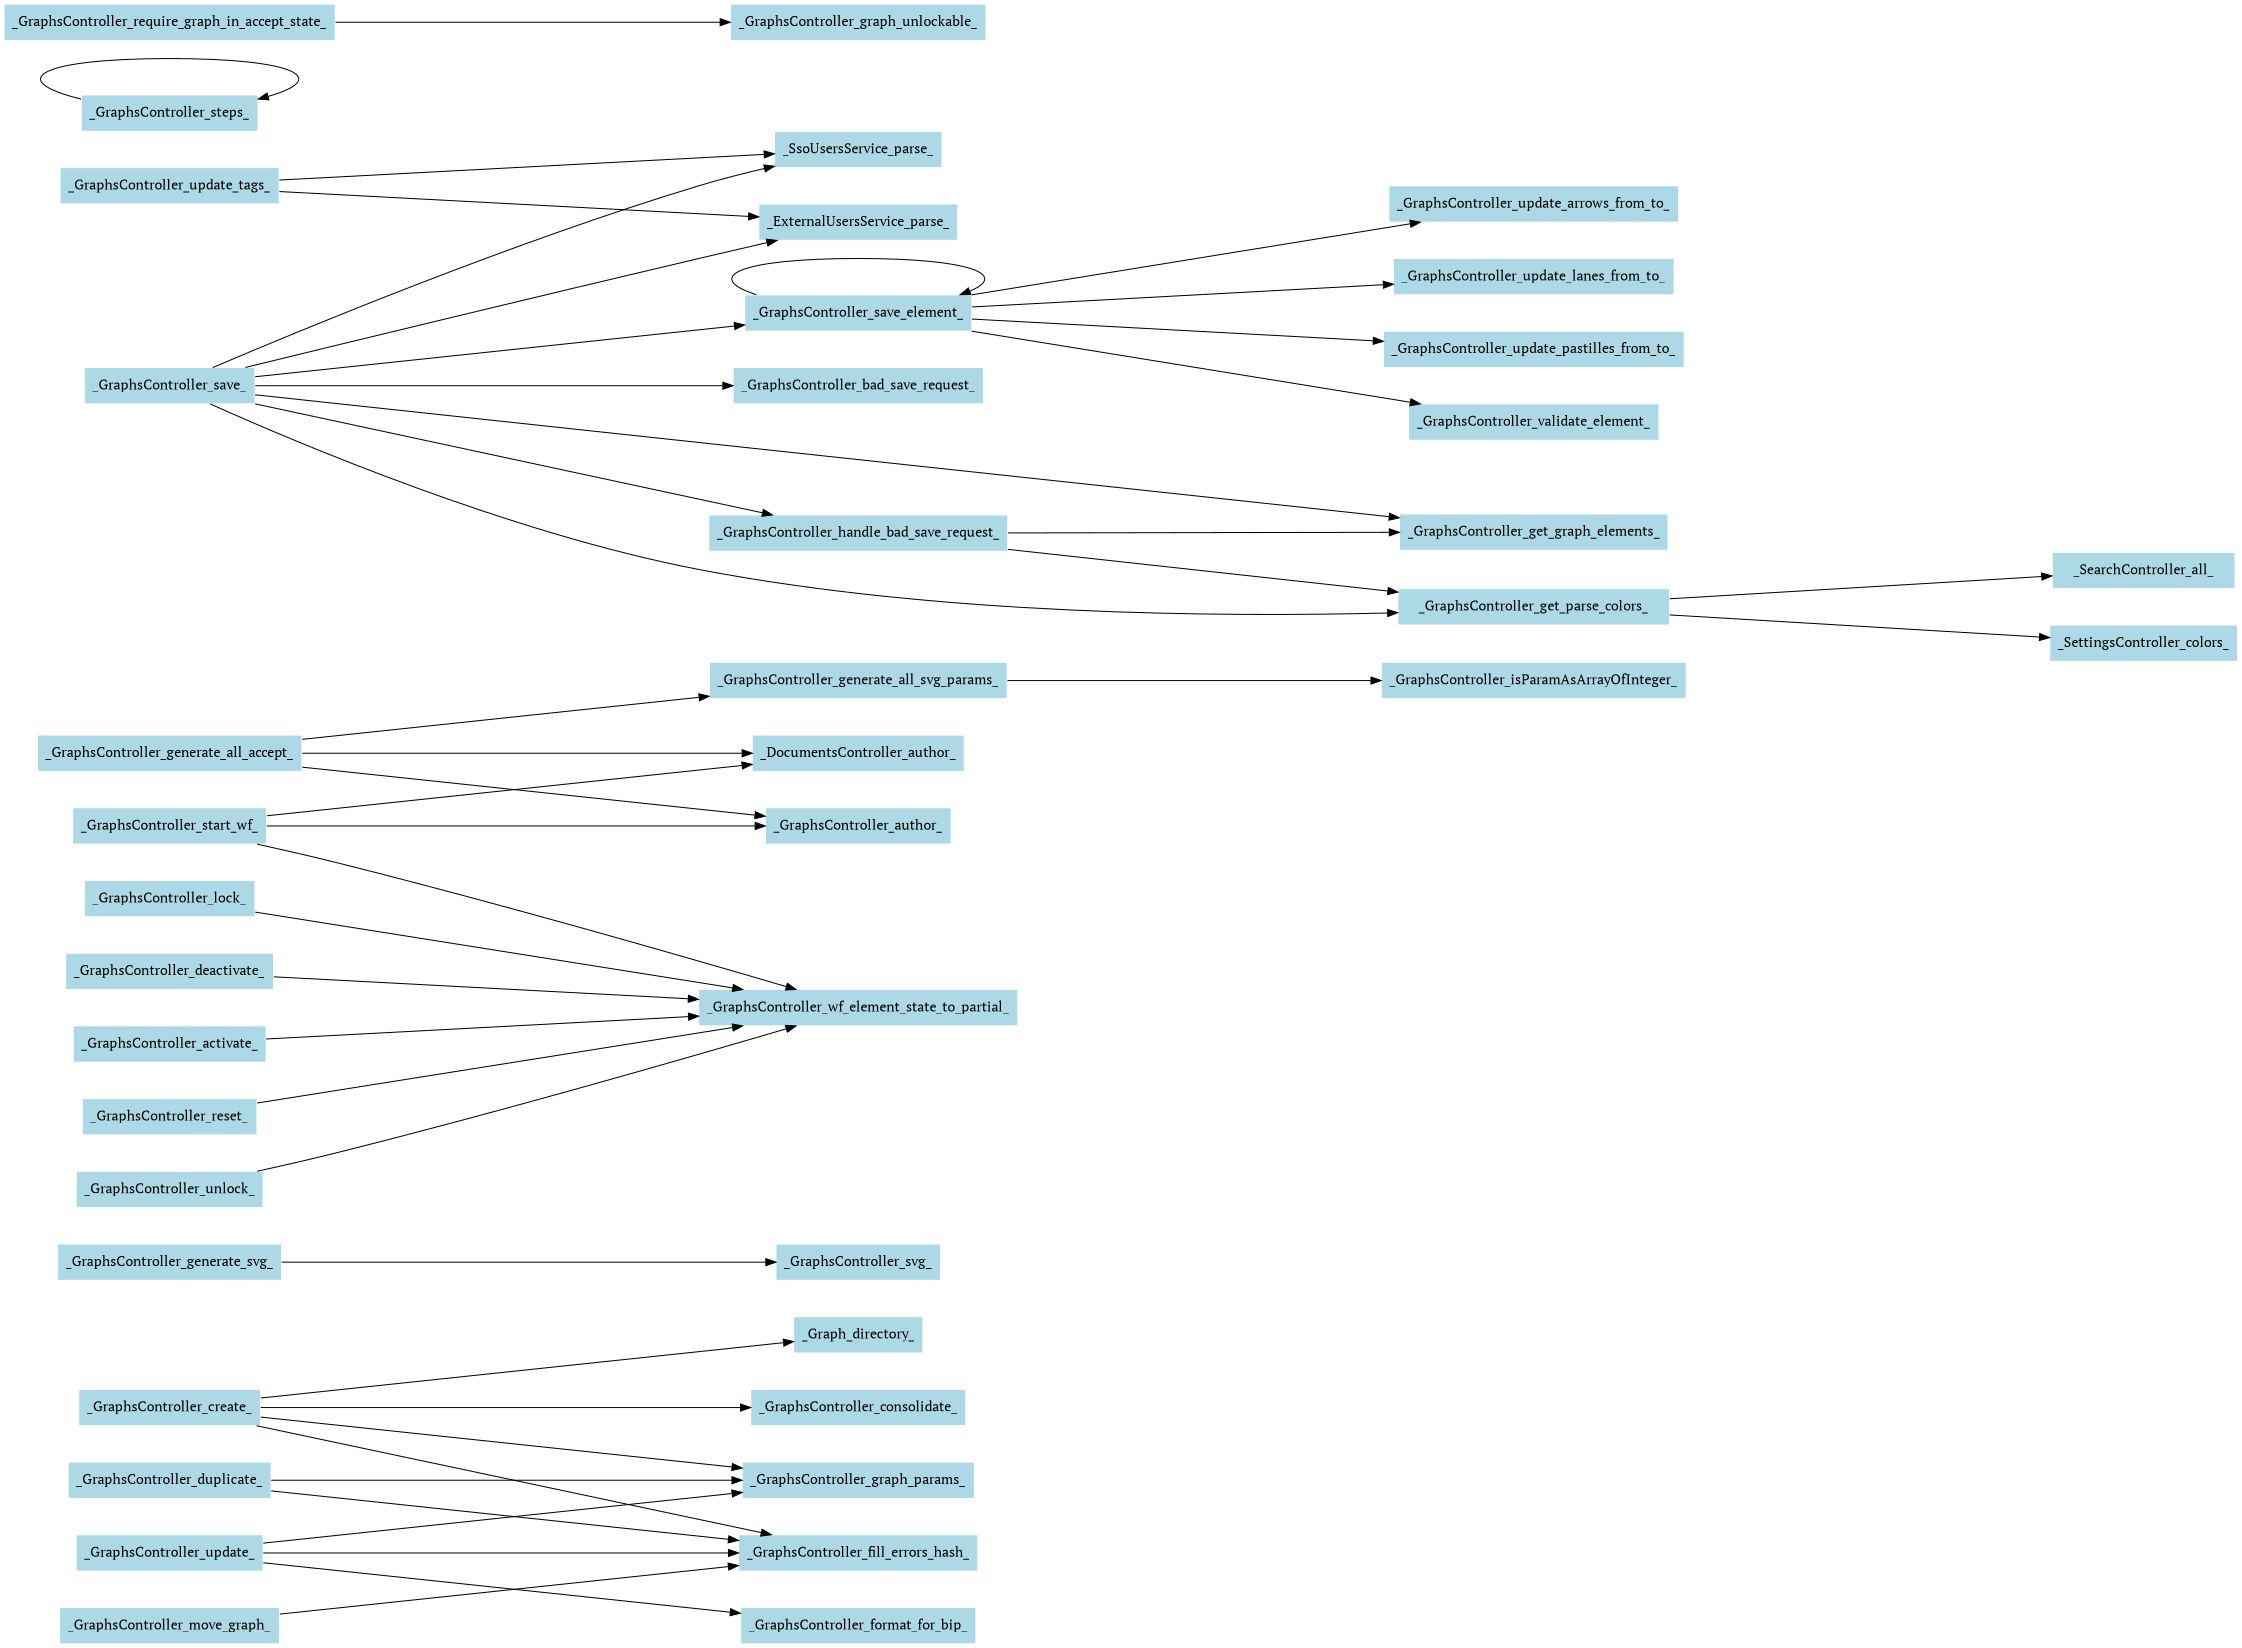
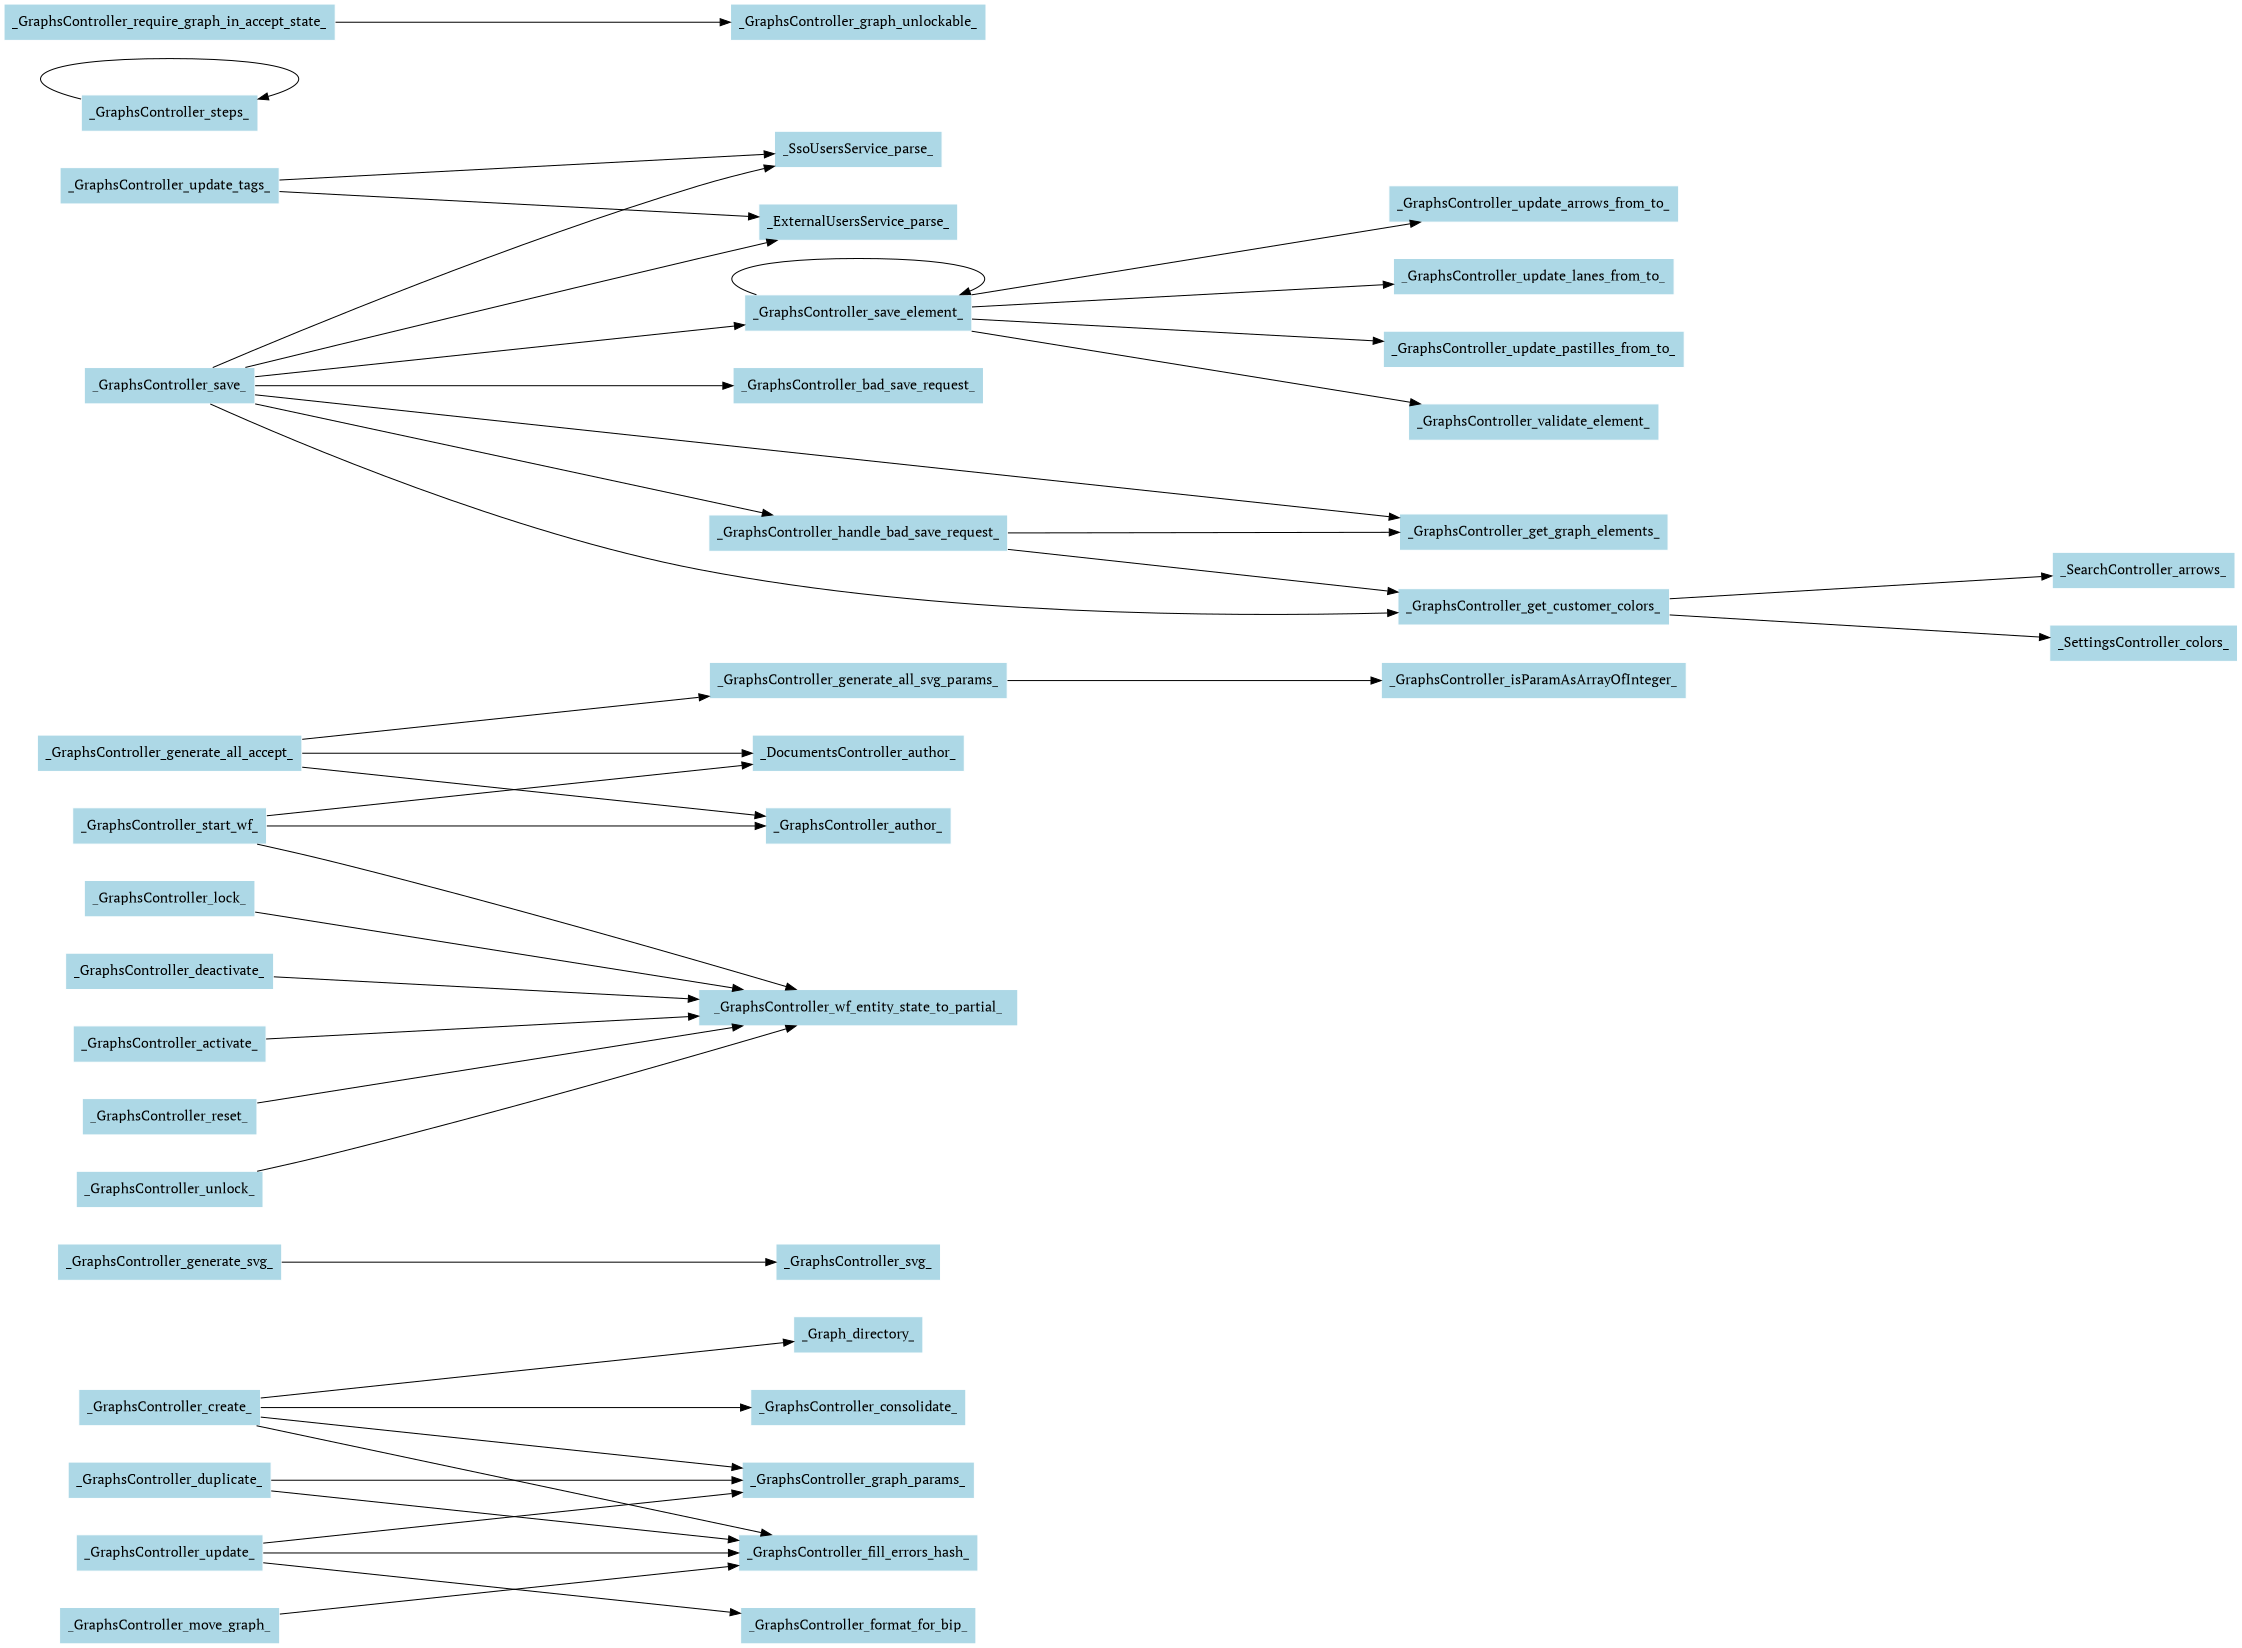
(2144, 570) -> (2144, 570)
(1534, 607) -> (1534, 607)
(858, 1008) -> (858, 1008)
